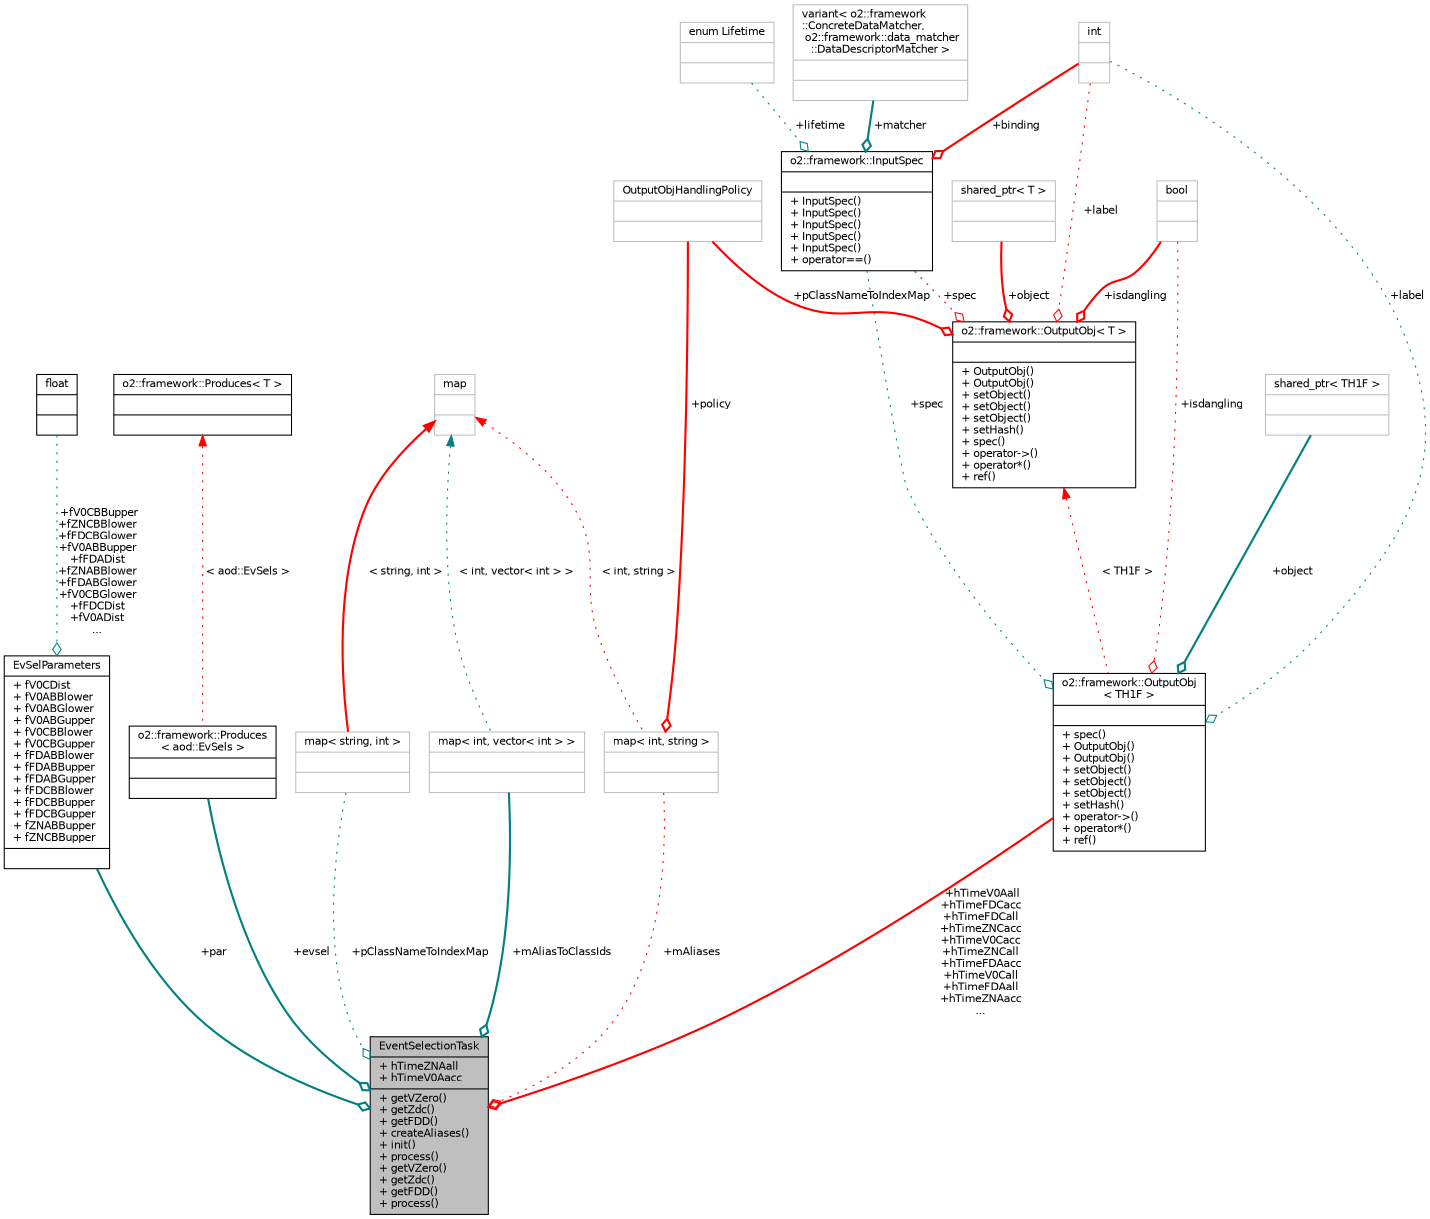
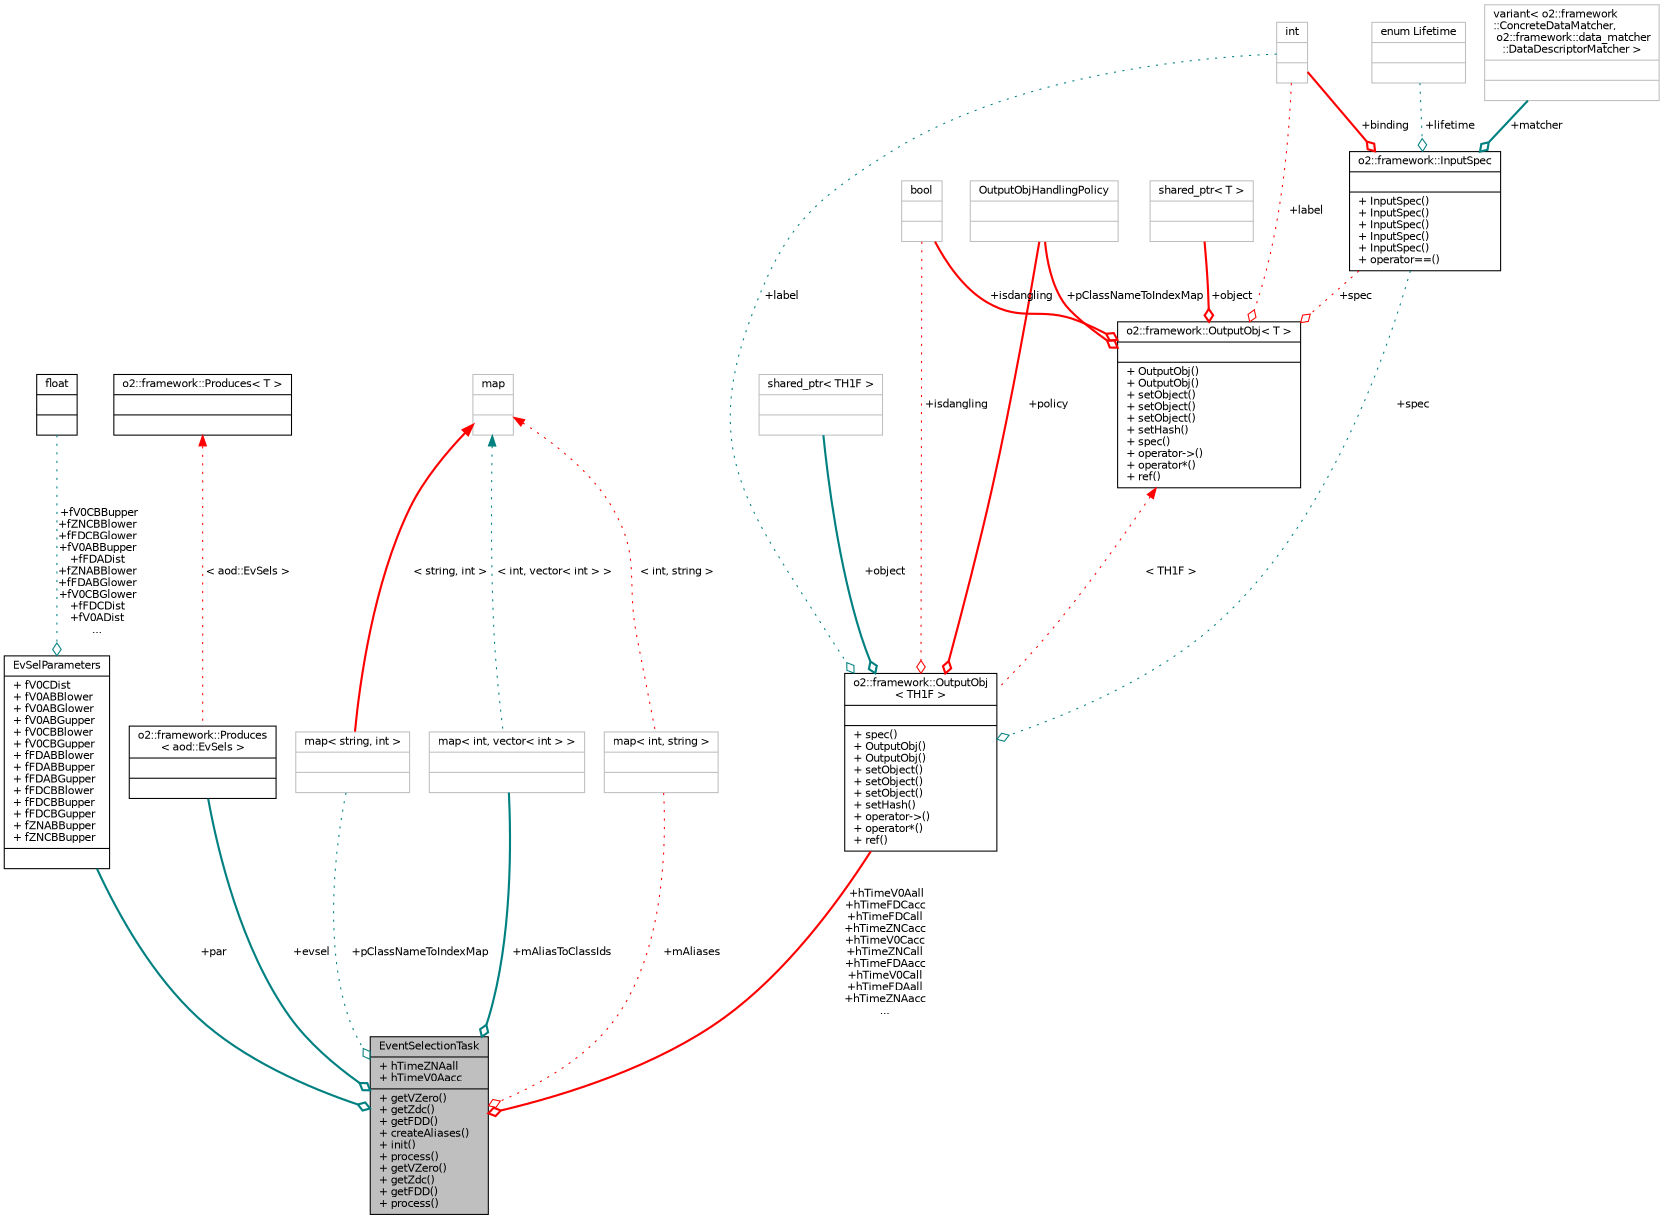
(684, 481) -> (1000, 453)
